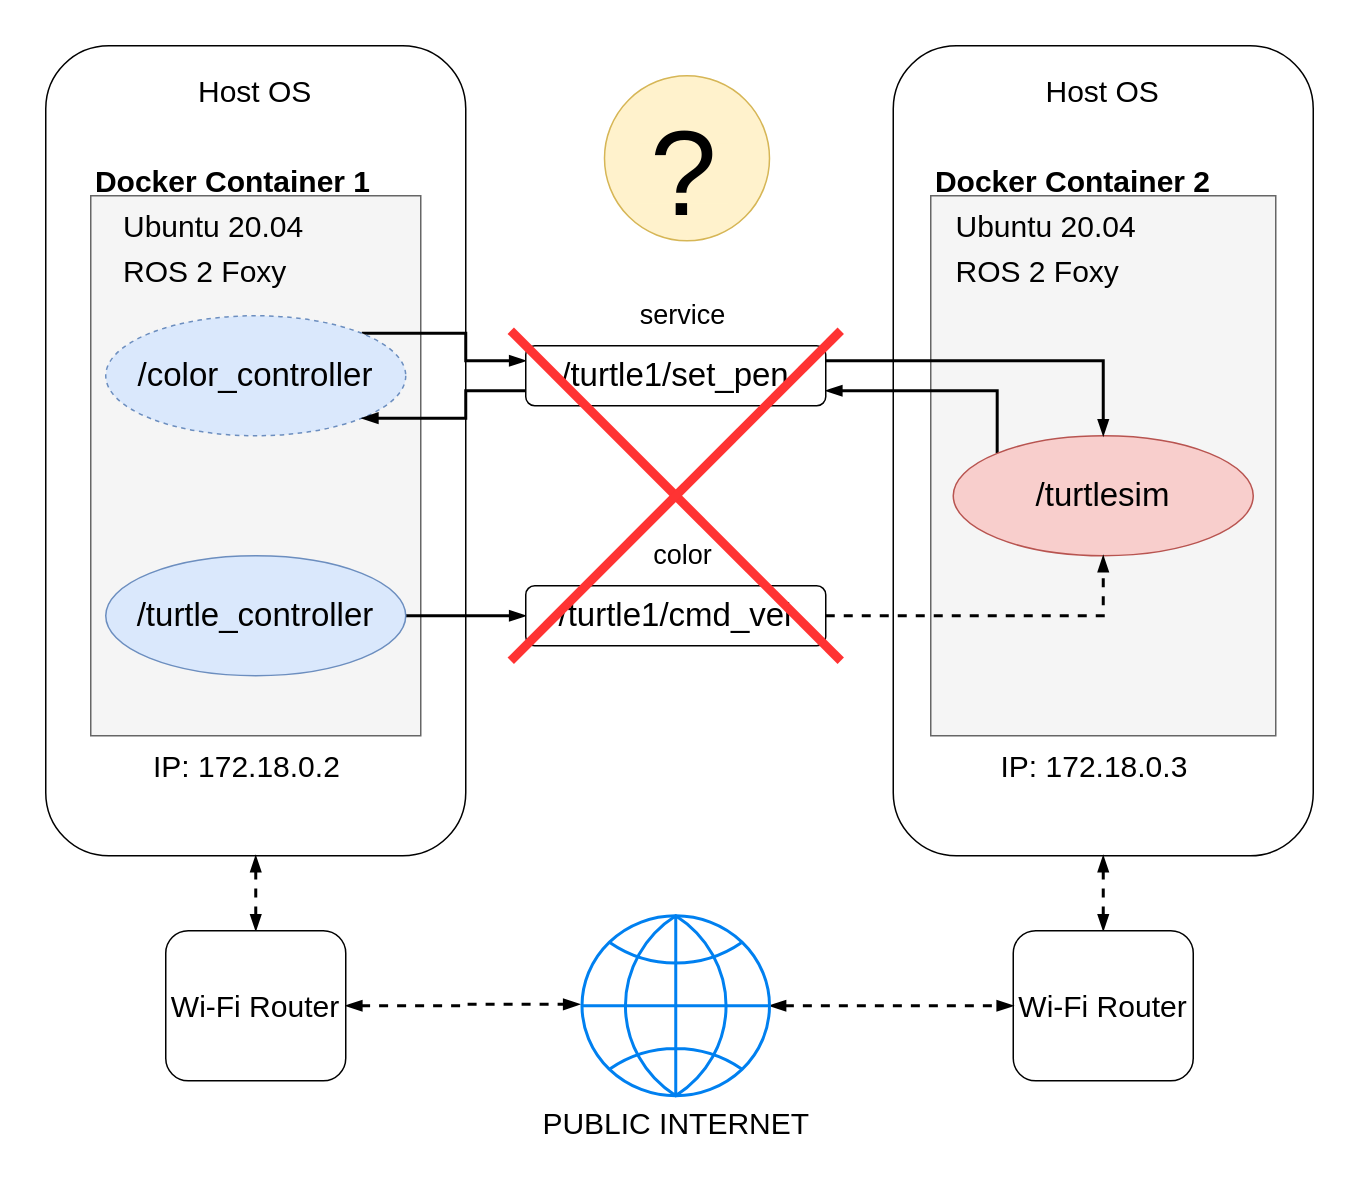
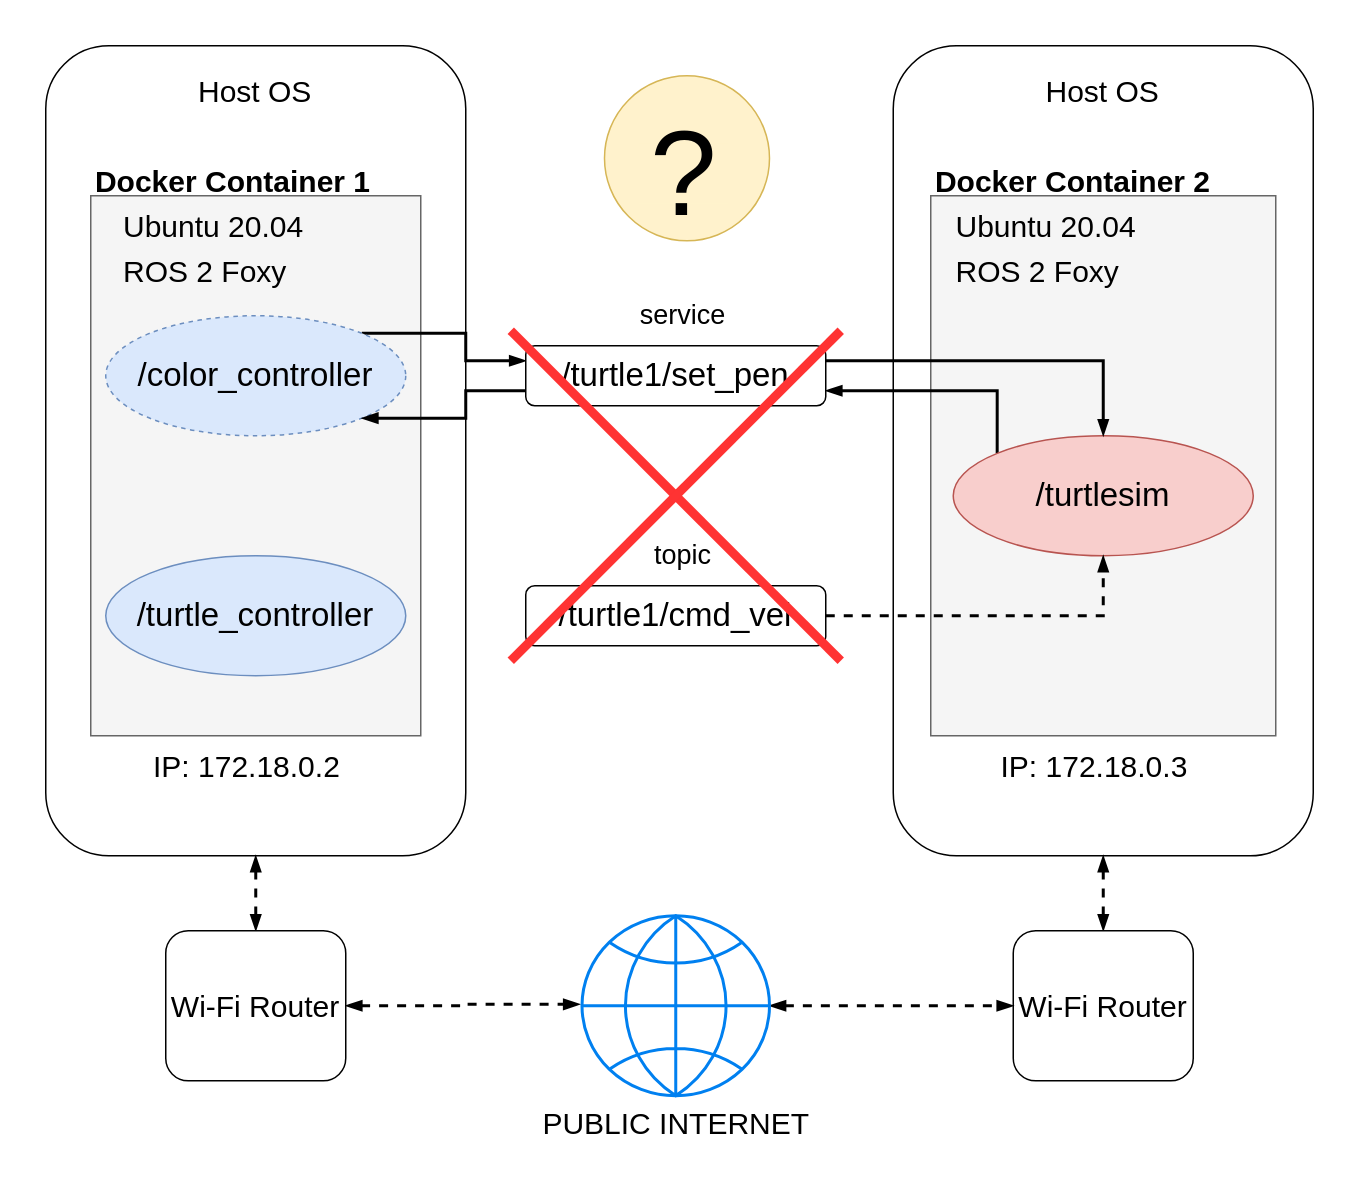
(683, 556) -> (683, 556)
(458, 616) -> none
